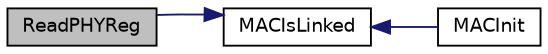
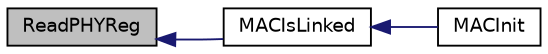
(180, 14) -> (199, 40)
